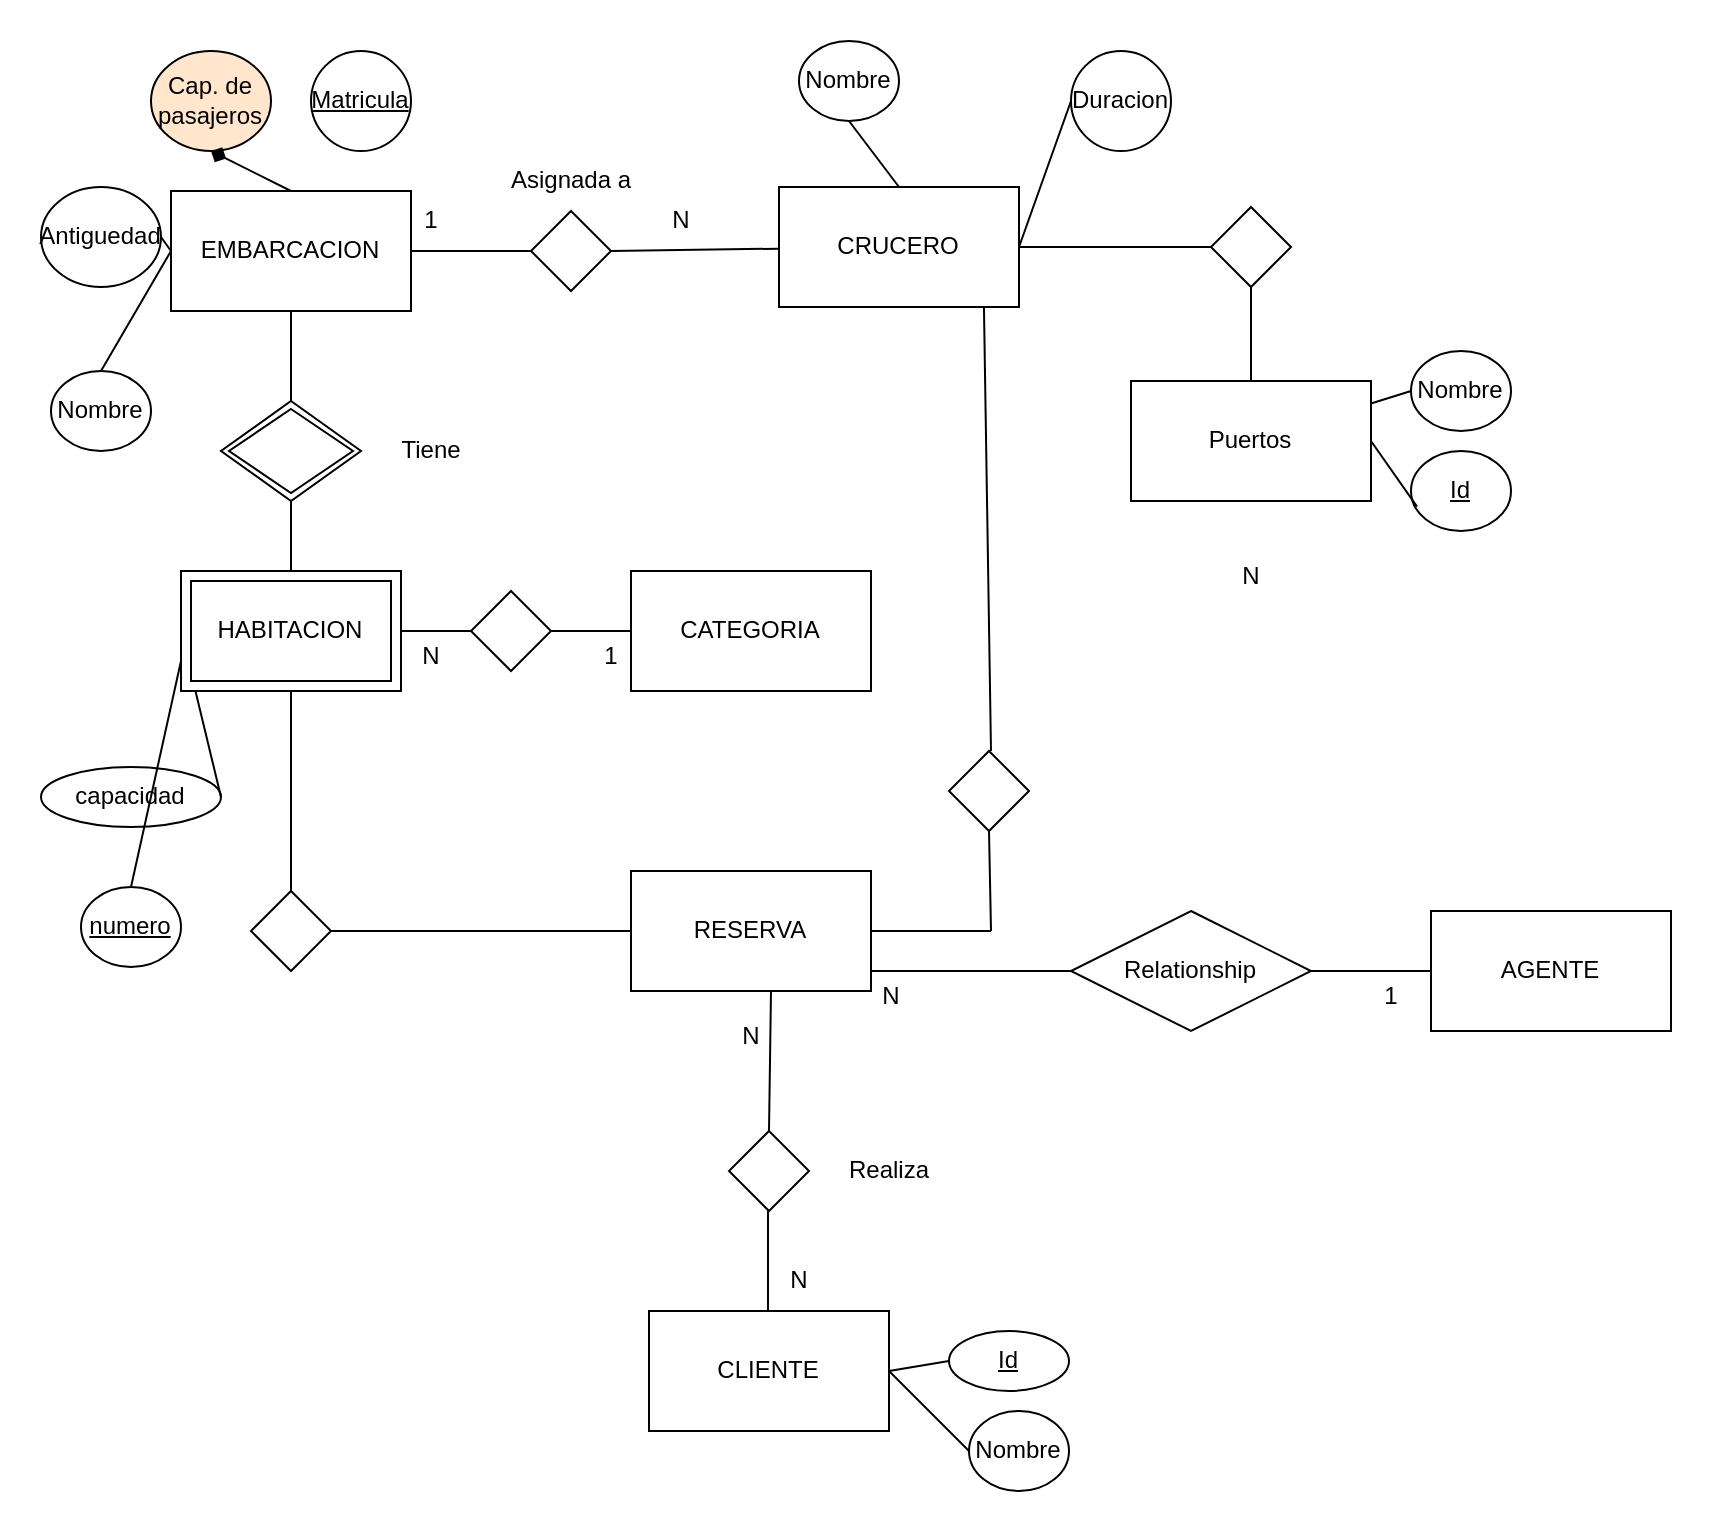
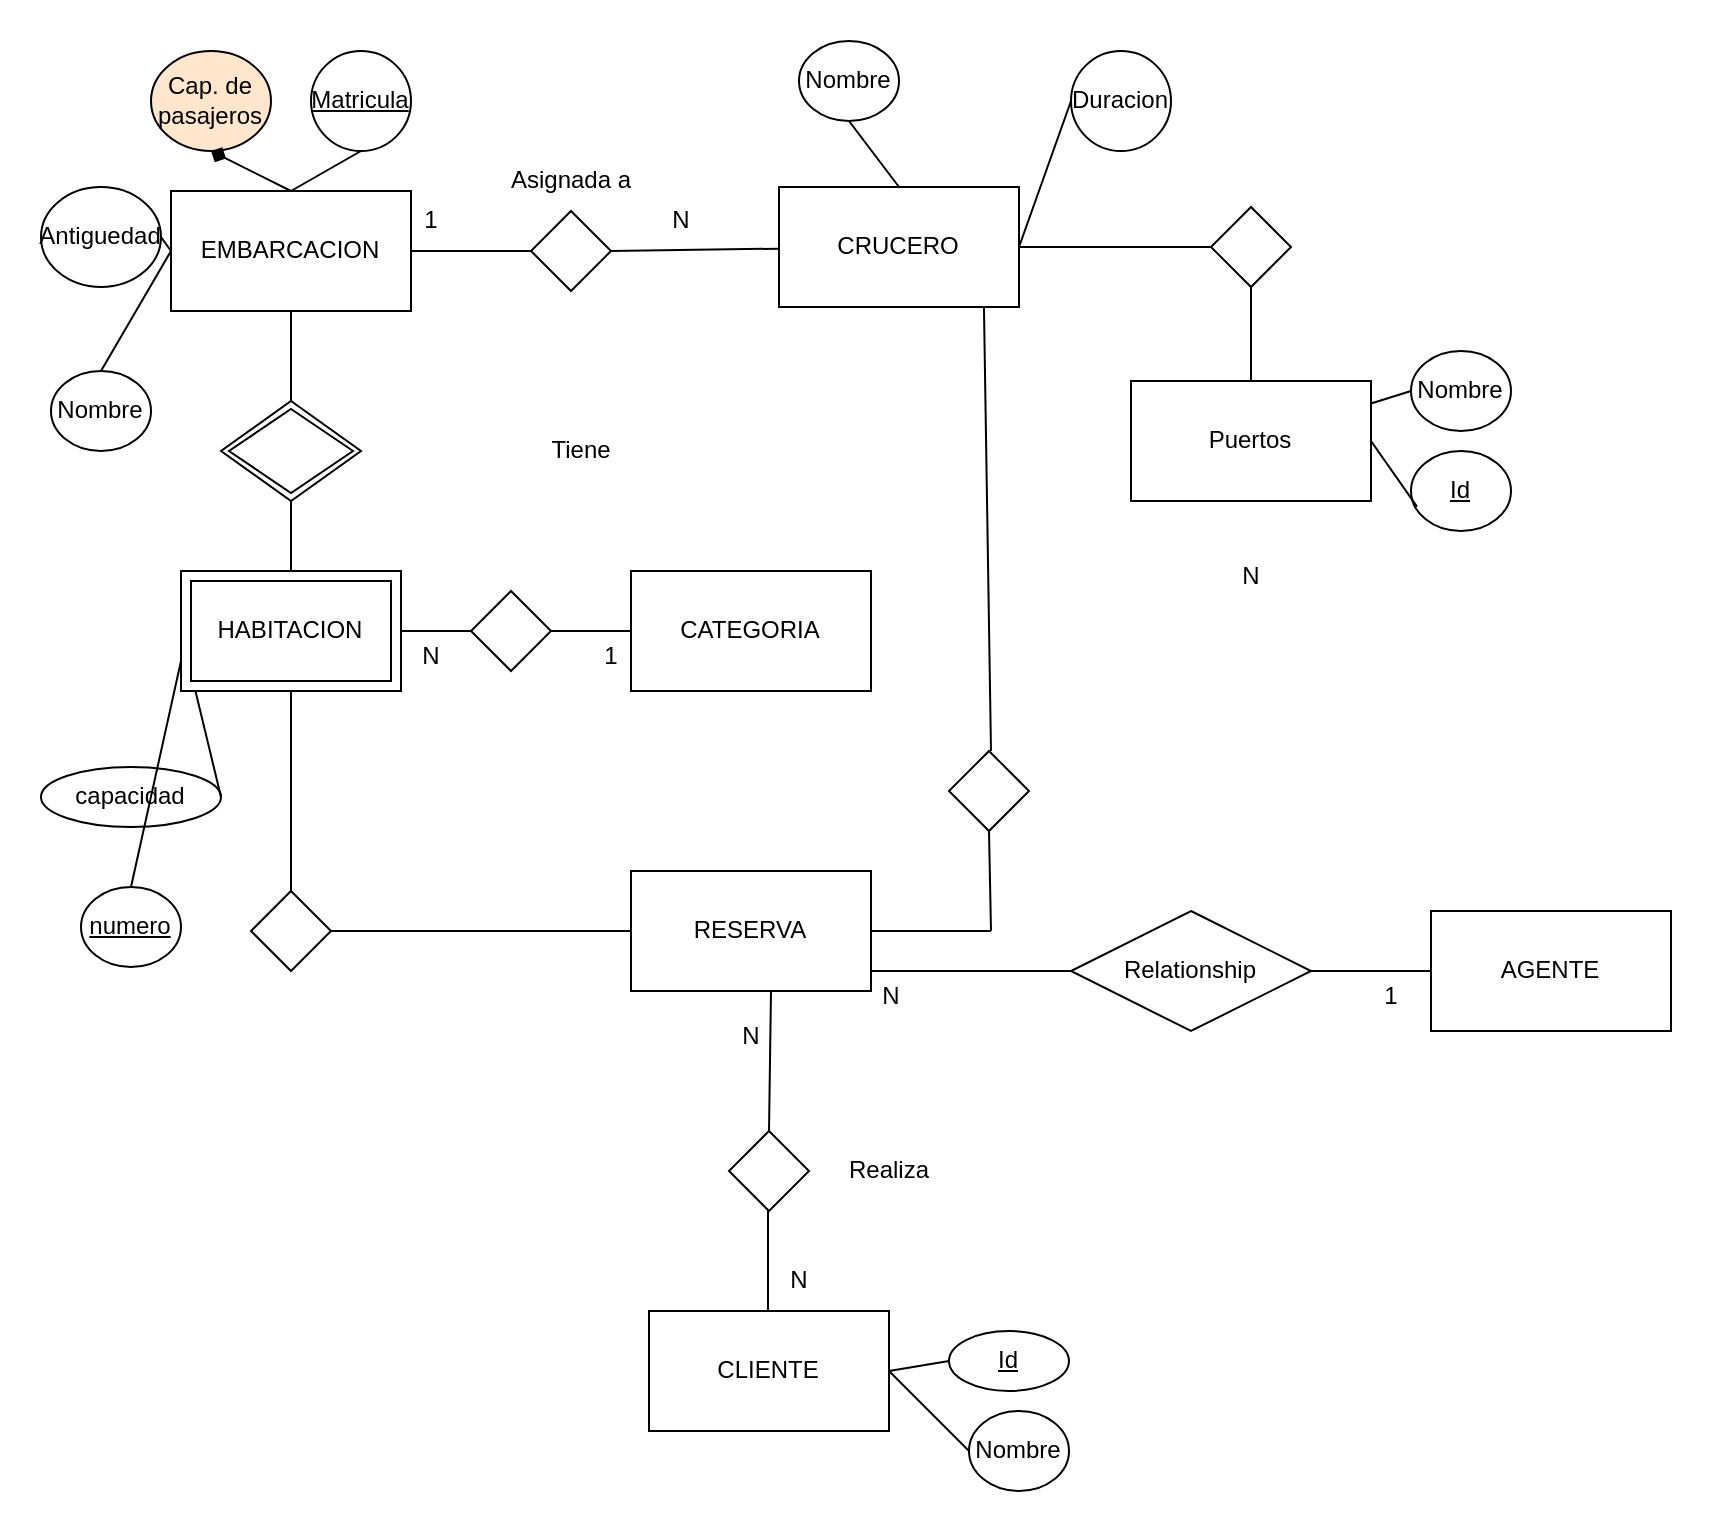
none -> (326, 171)
(431, 451) -> (581, 451)
